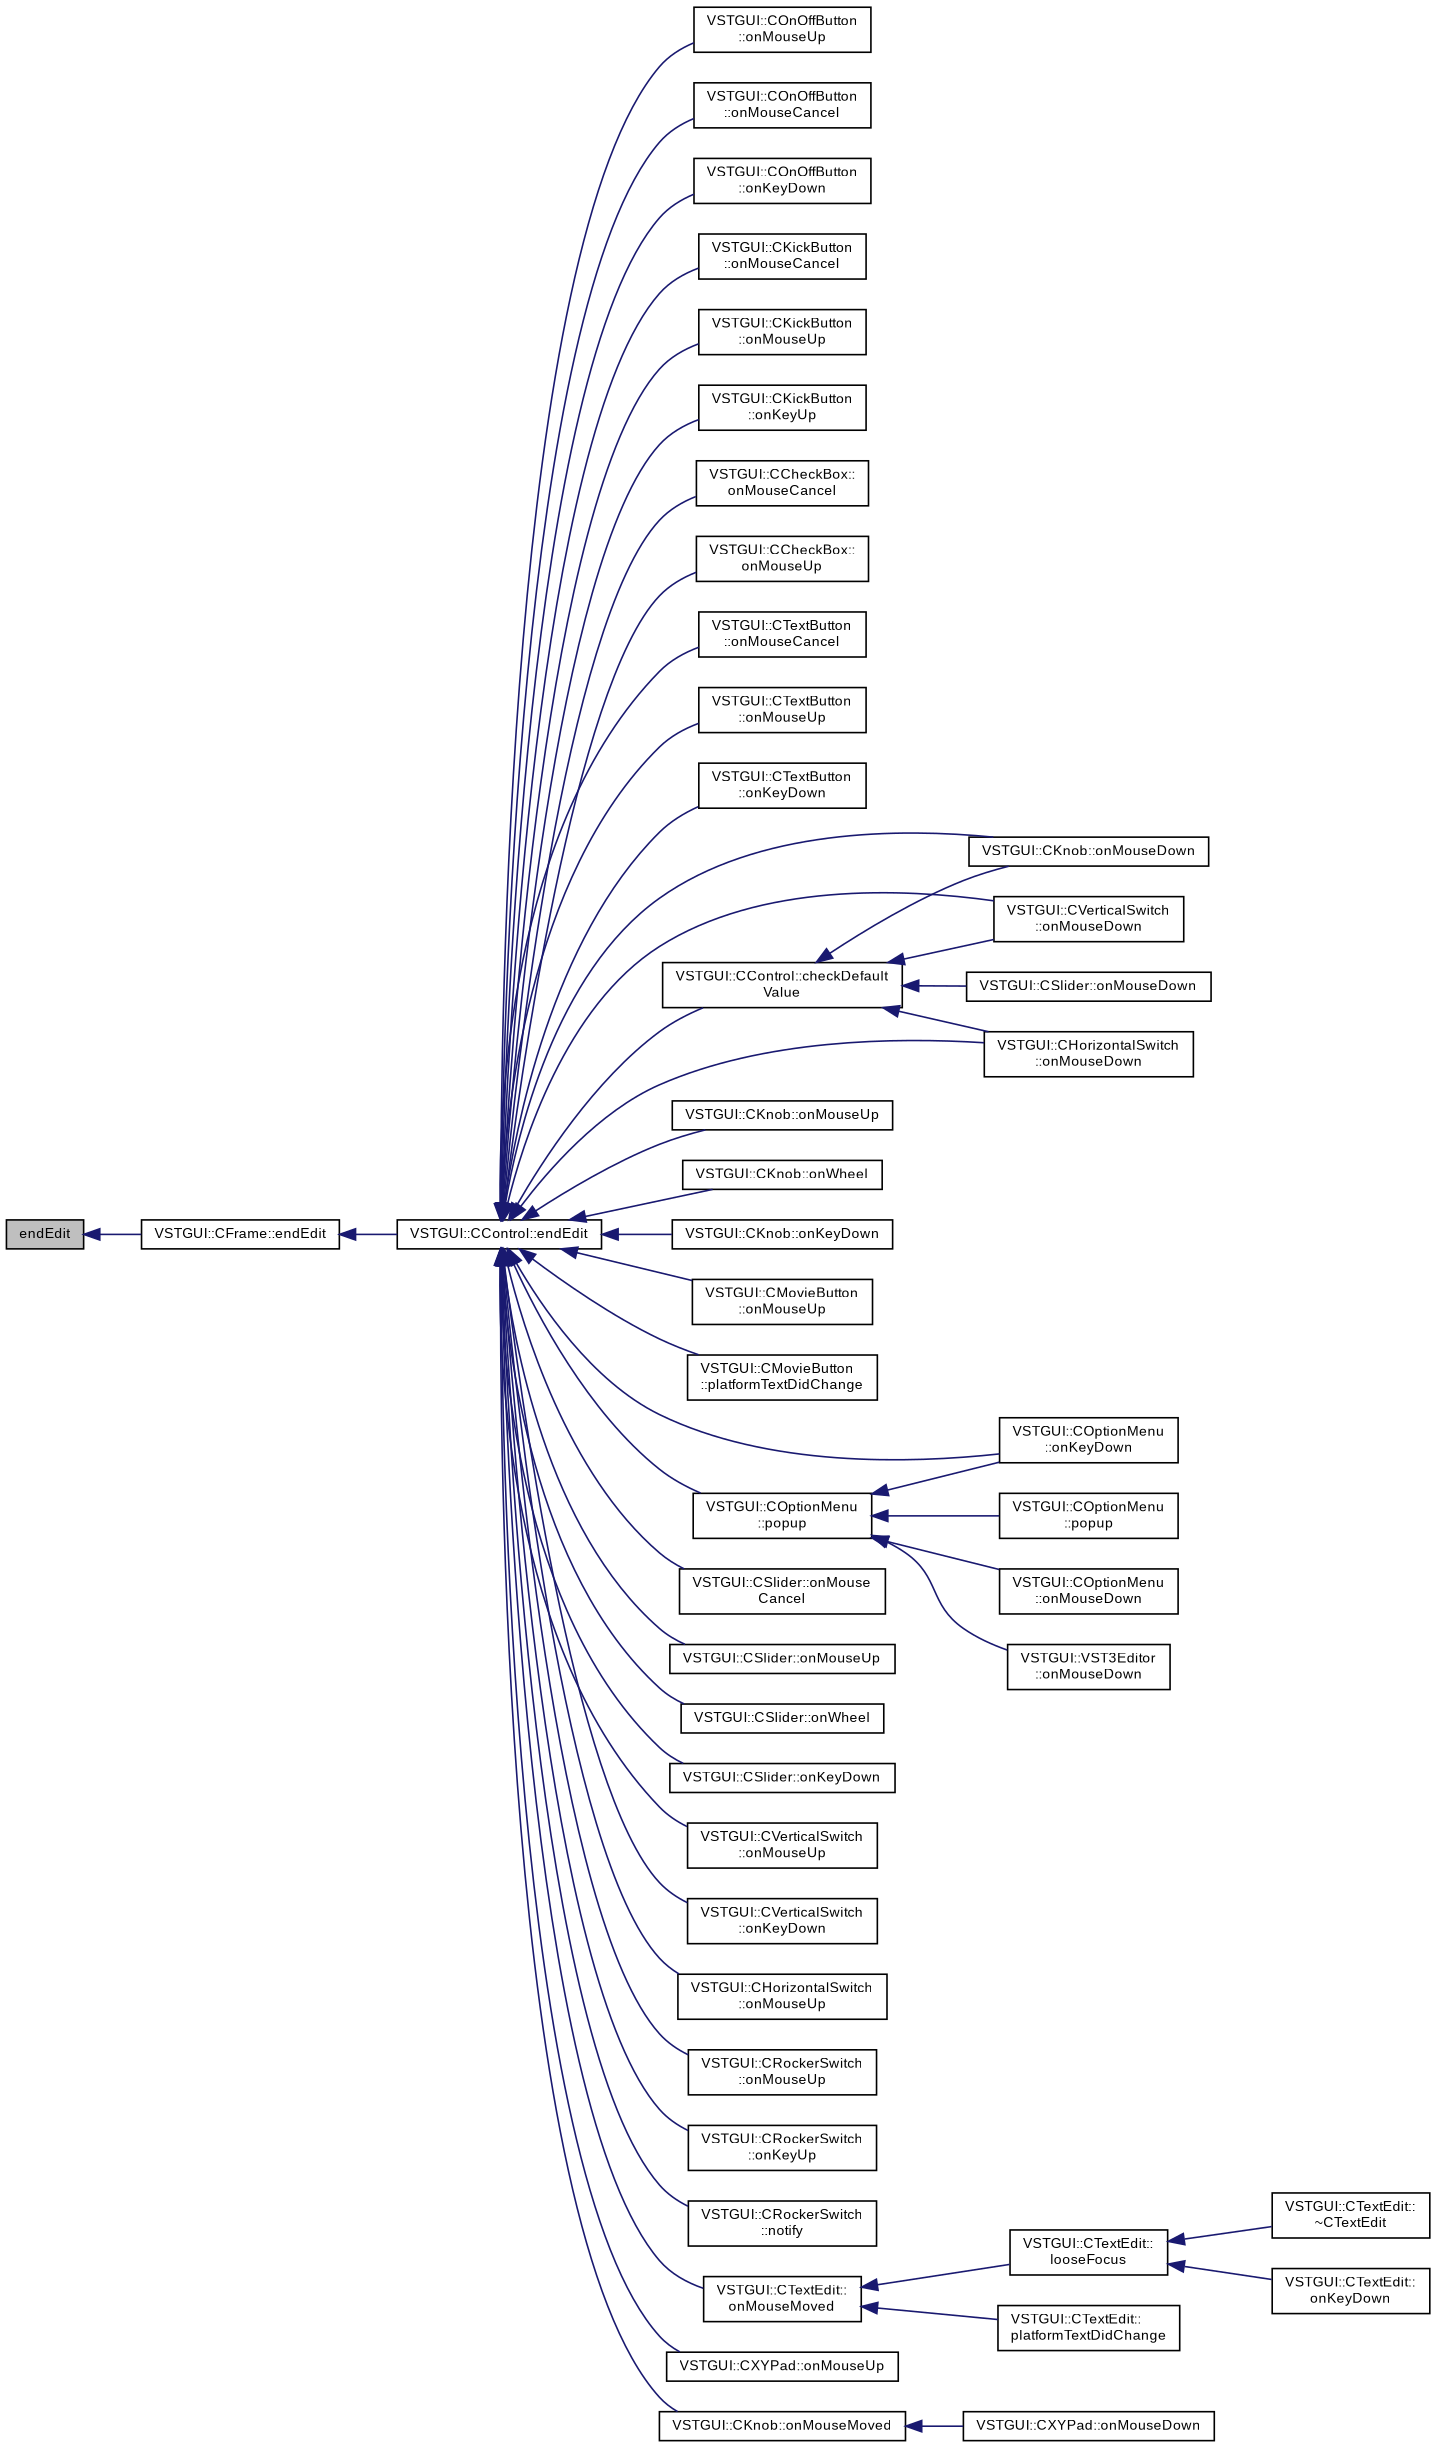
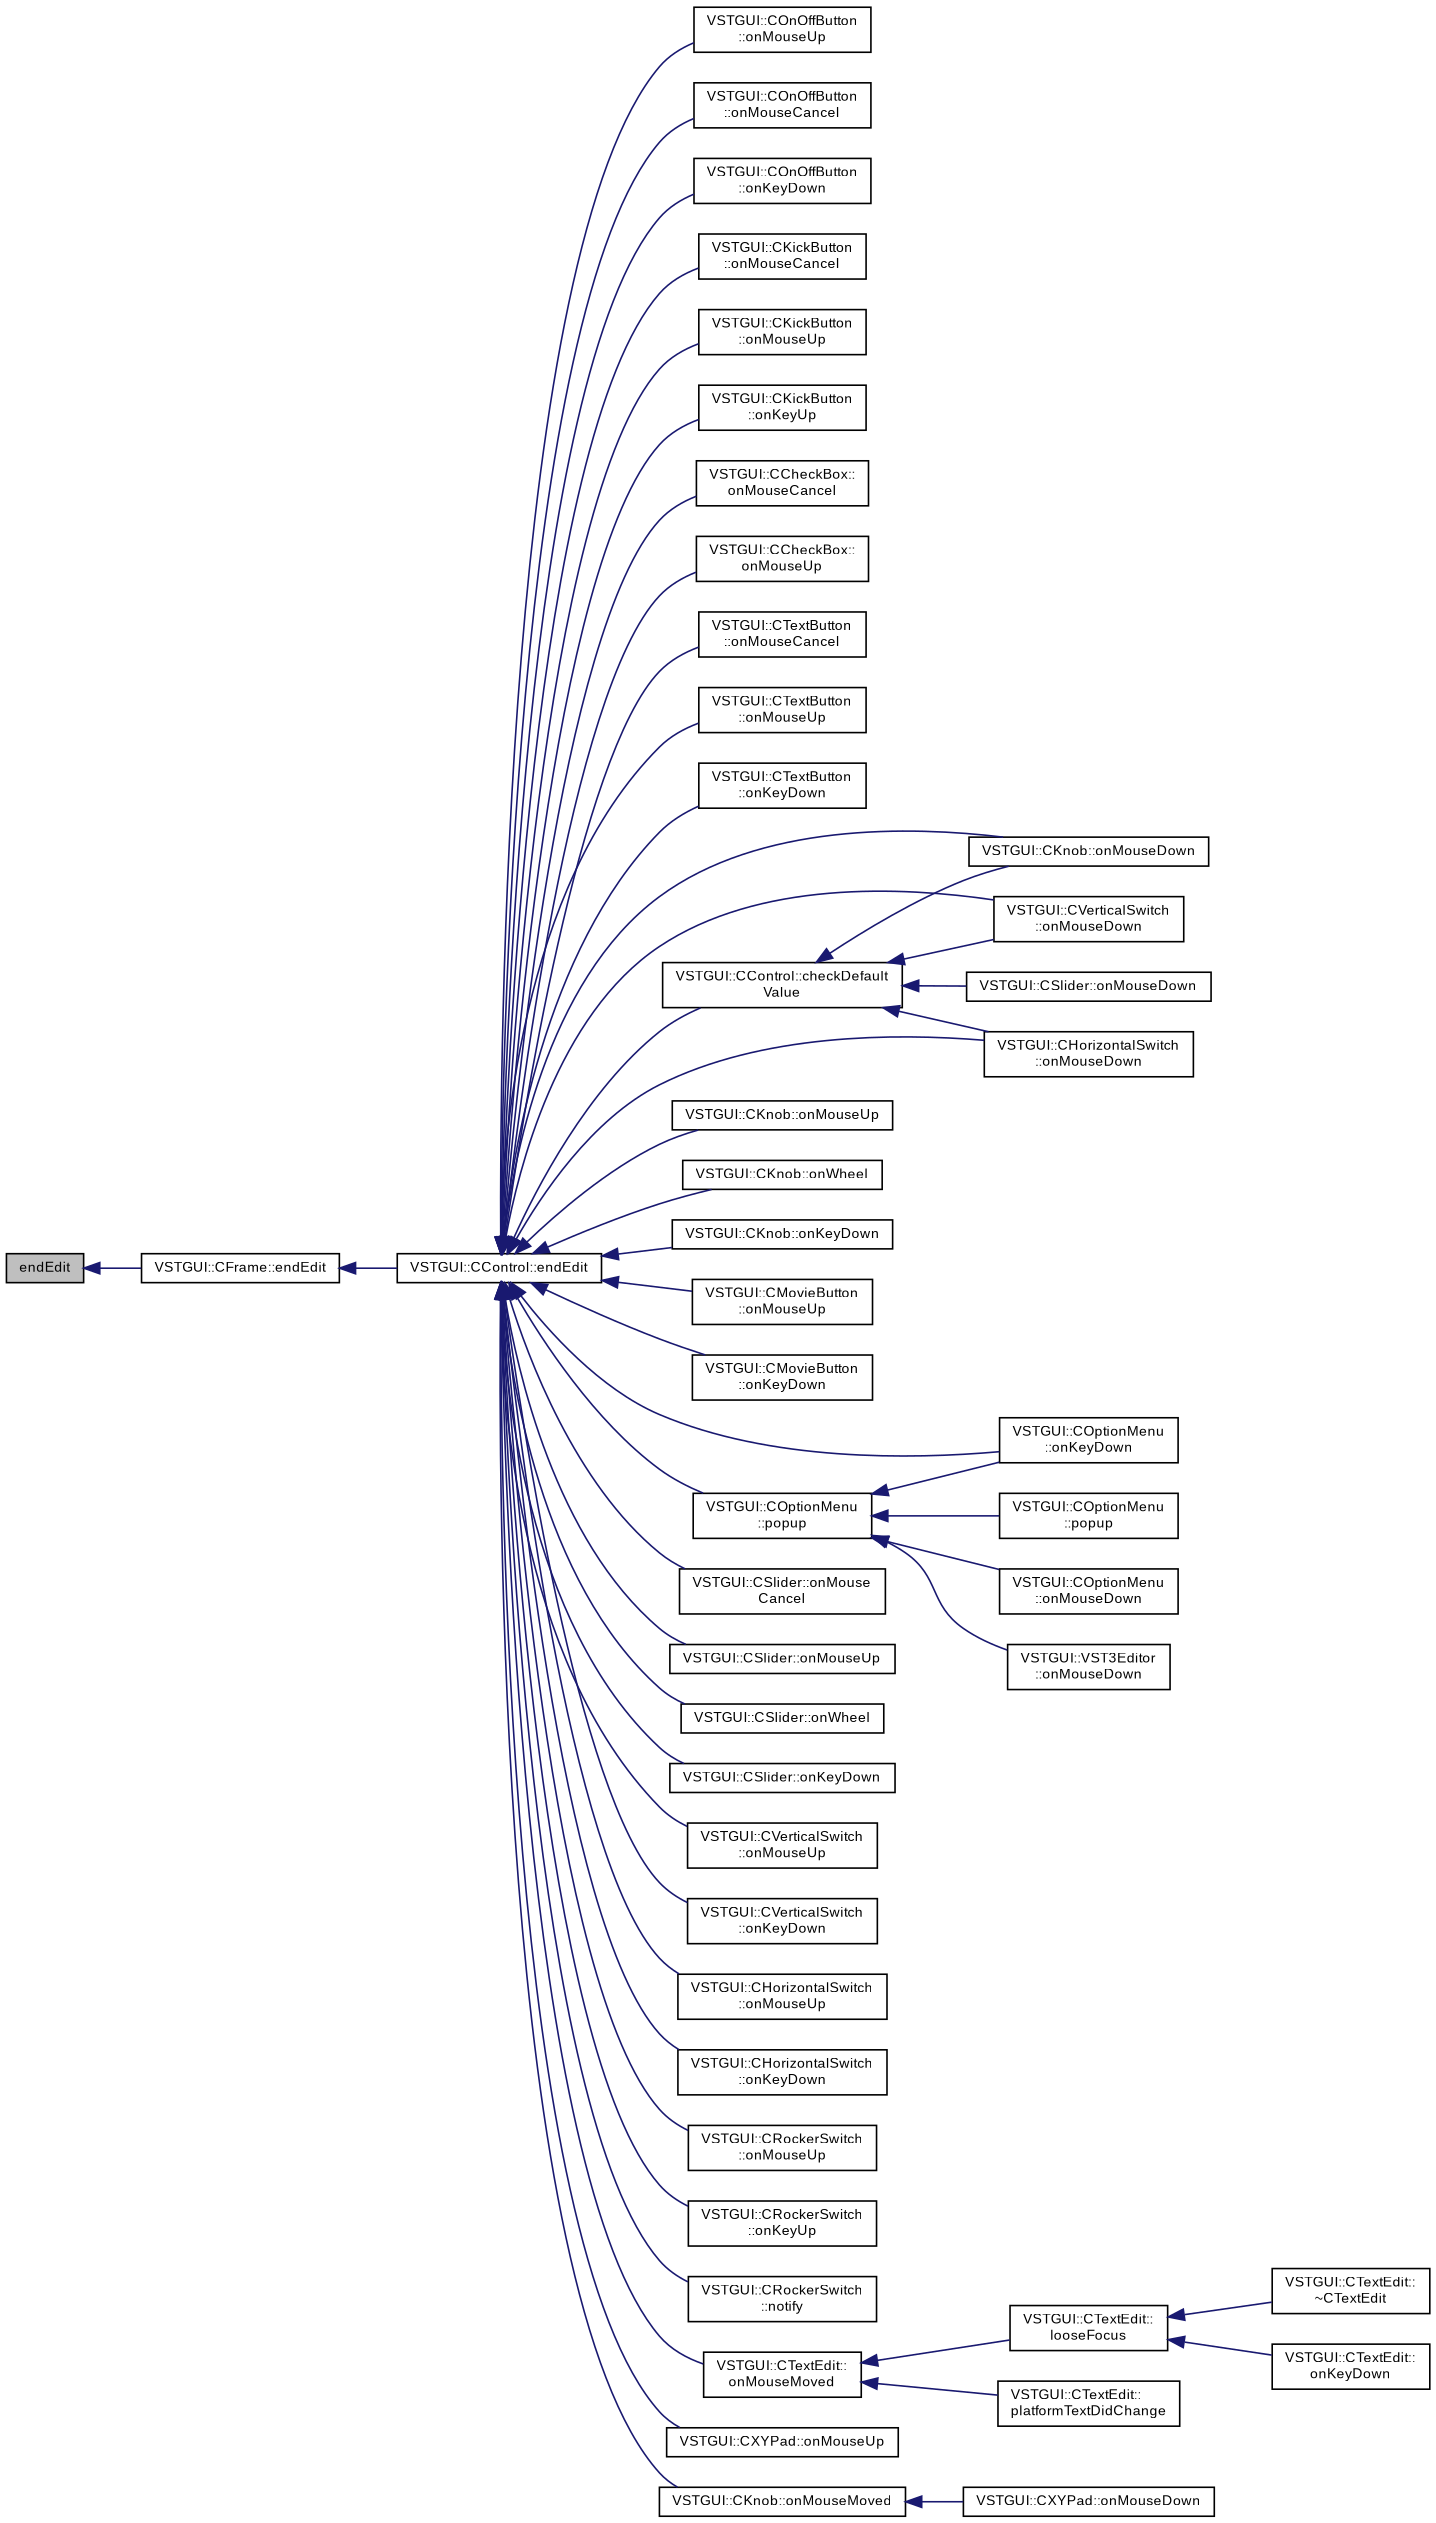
(782, 1378) -> (782, 1378)
none -> (782, 2072)
